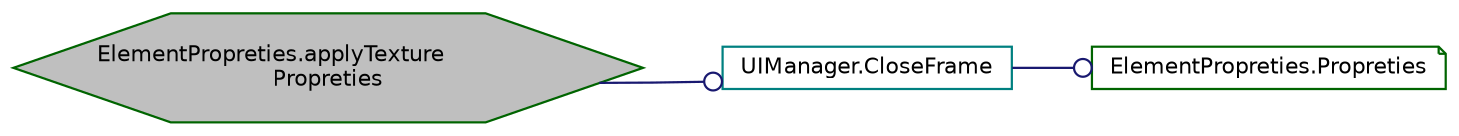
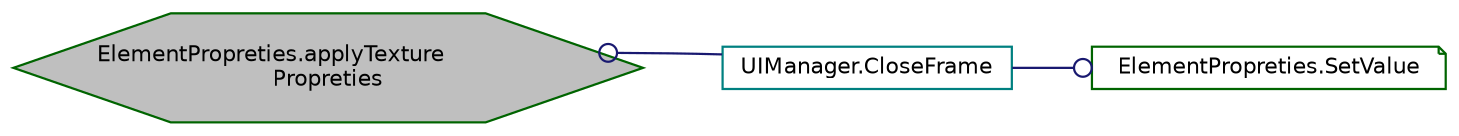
(1269, 68) -> (1269, 68)
(652, 83) -> (670, 53)
